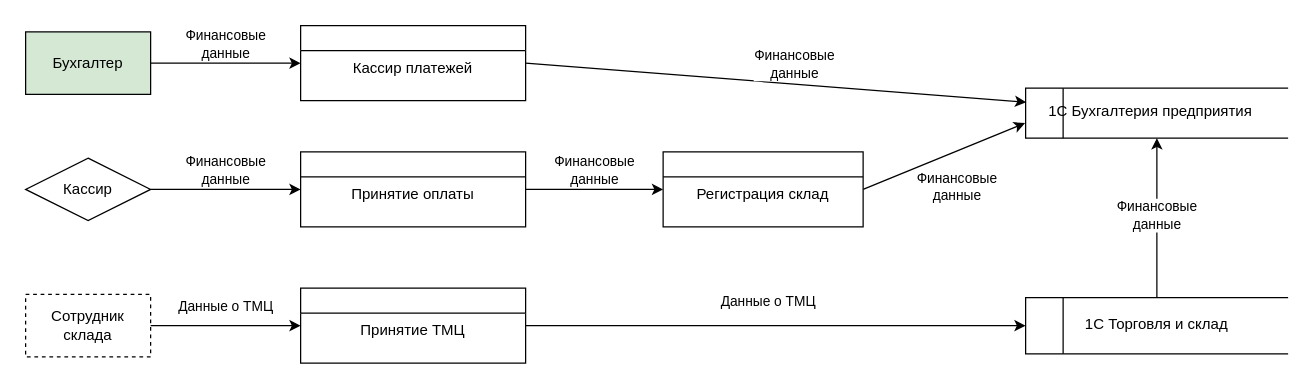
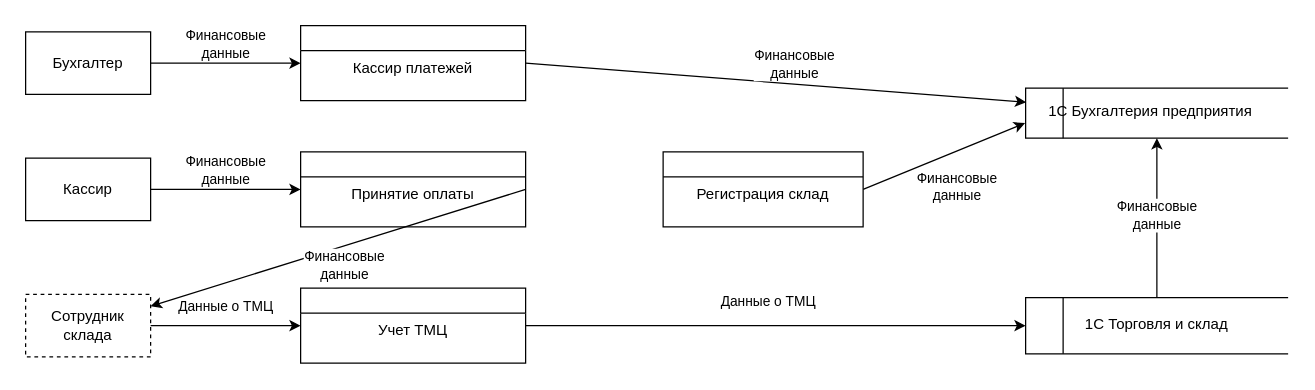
(88, 63) -> (88, 63)
(88, 189) -> (88, 189)
(590, 189) -> (342, 247)
(413, 331) -> (413, 331)
